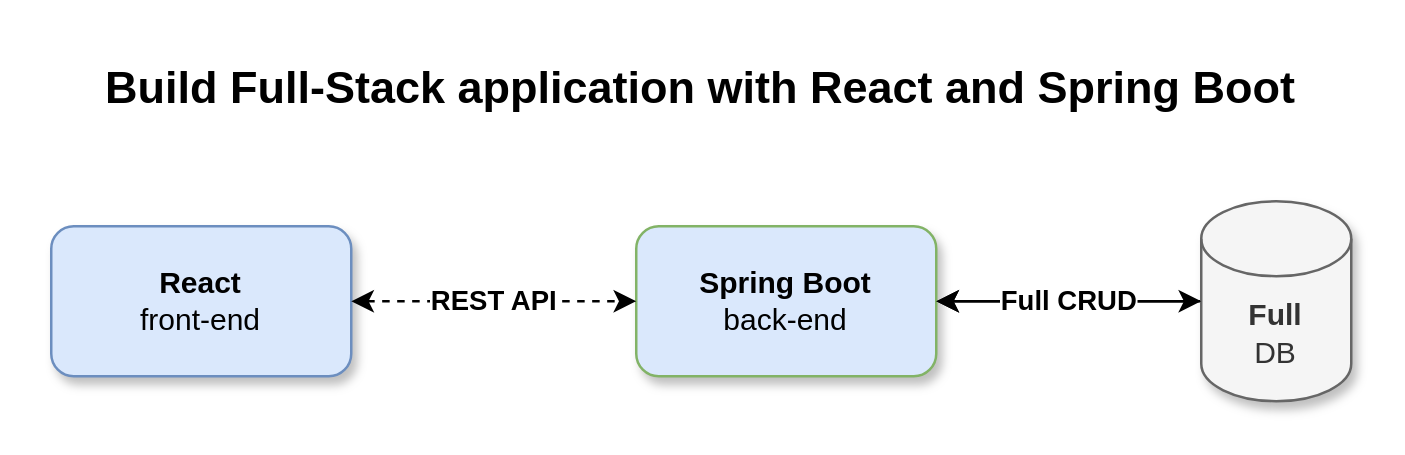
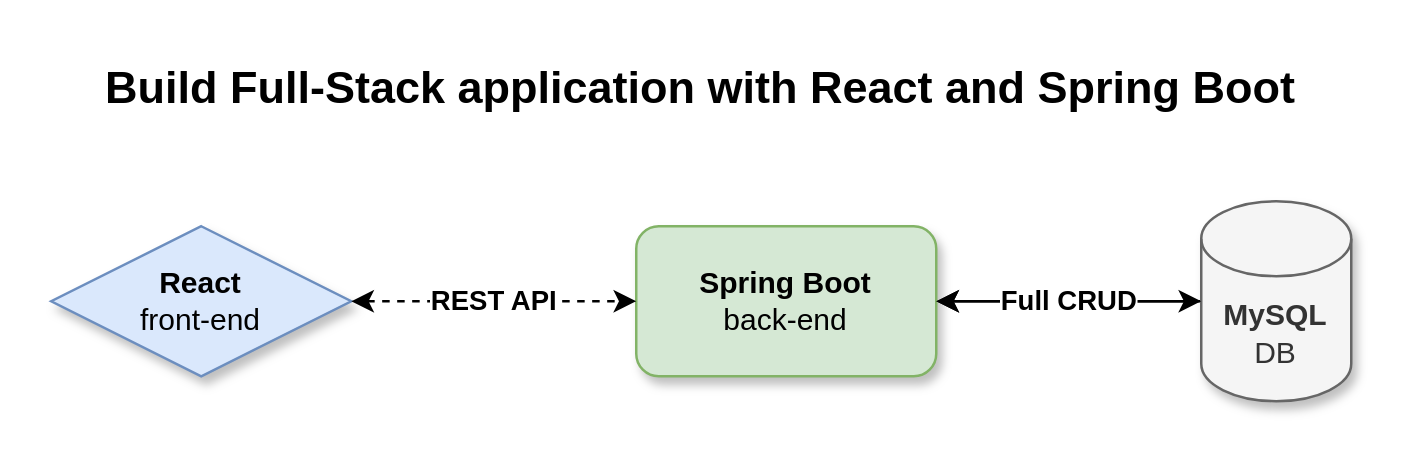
(201, 301) -> (201, 301)
(786, 301) -> (786, 301)
(1276, 334) -> (1276, 334)
